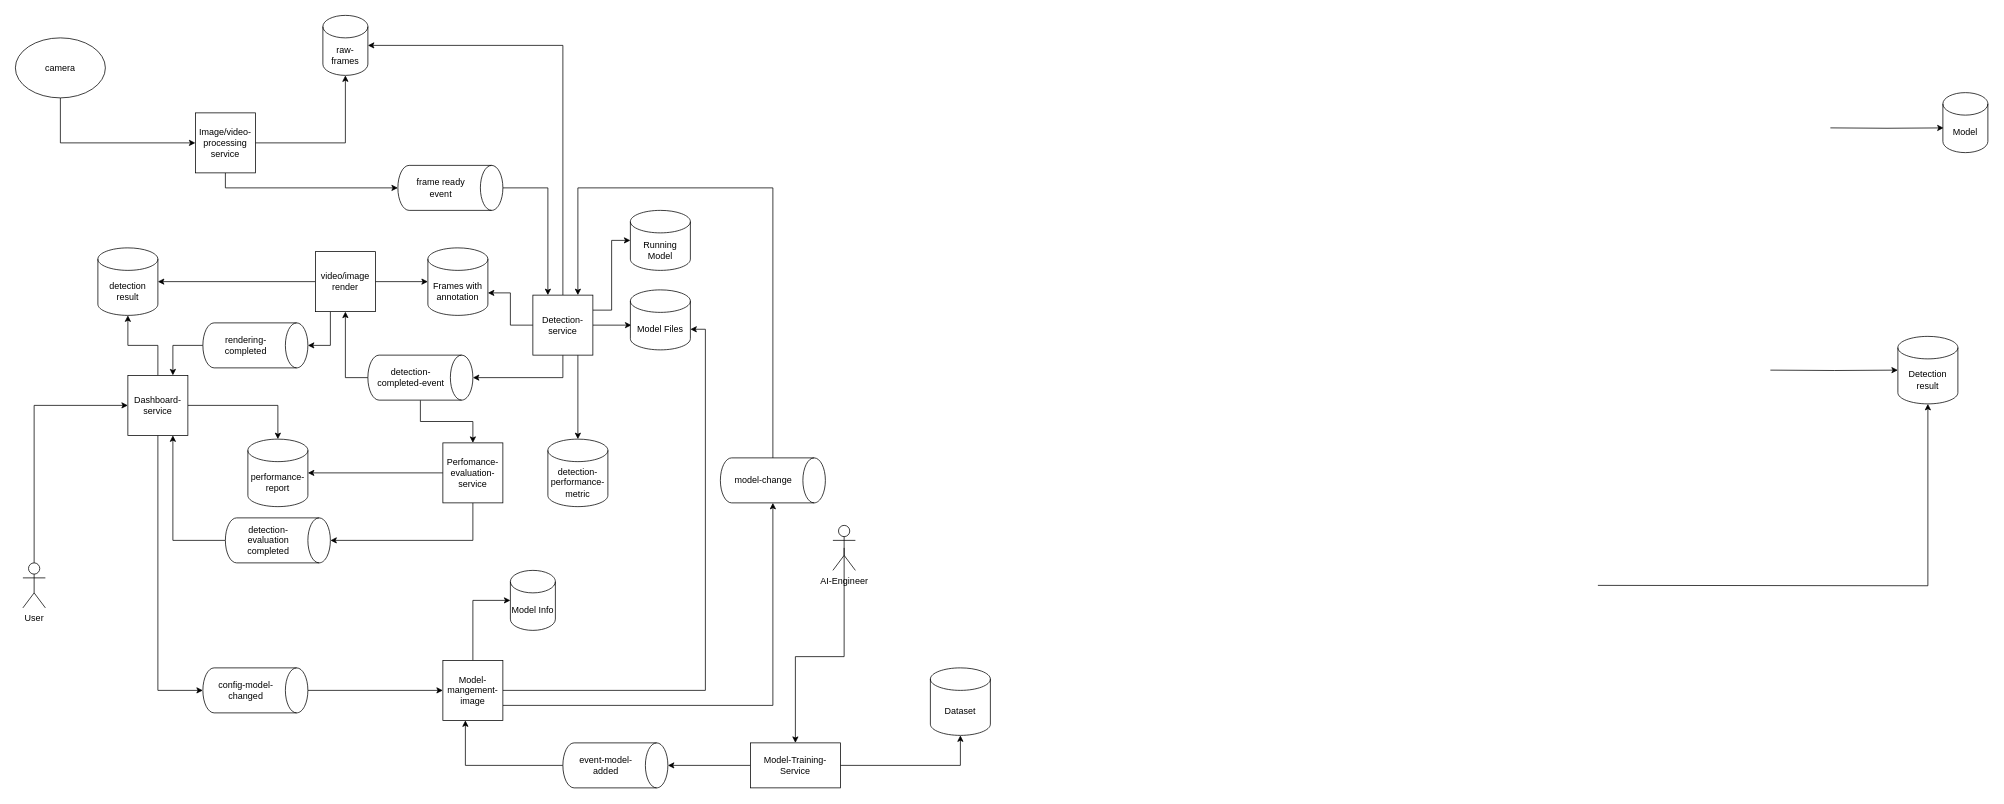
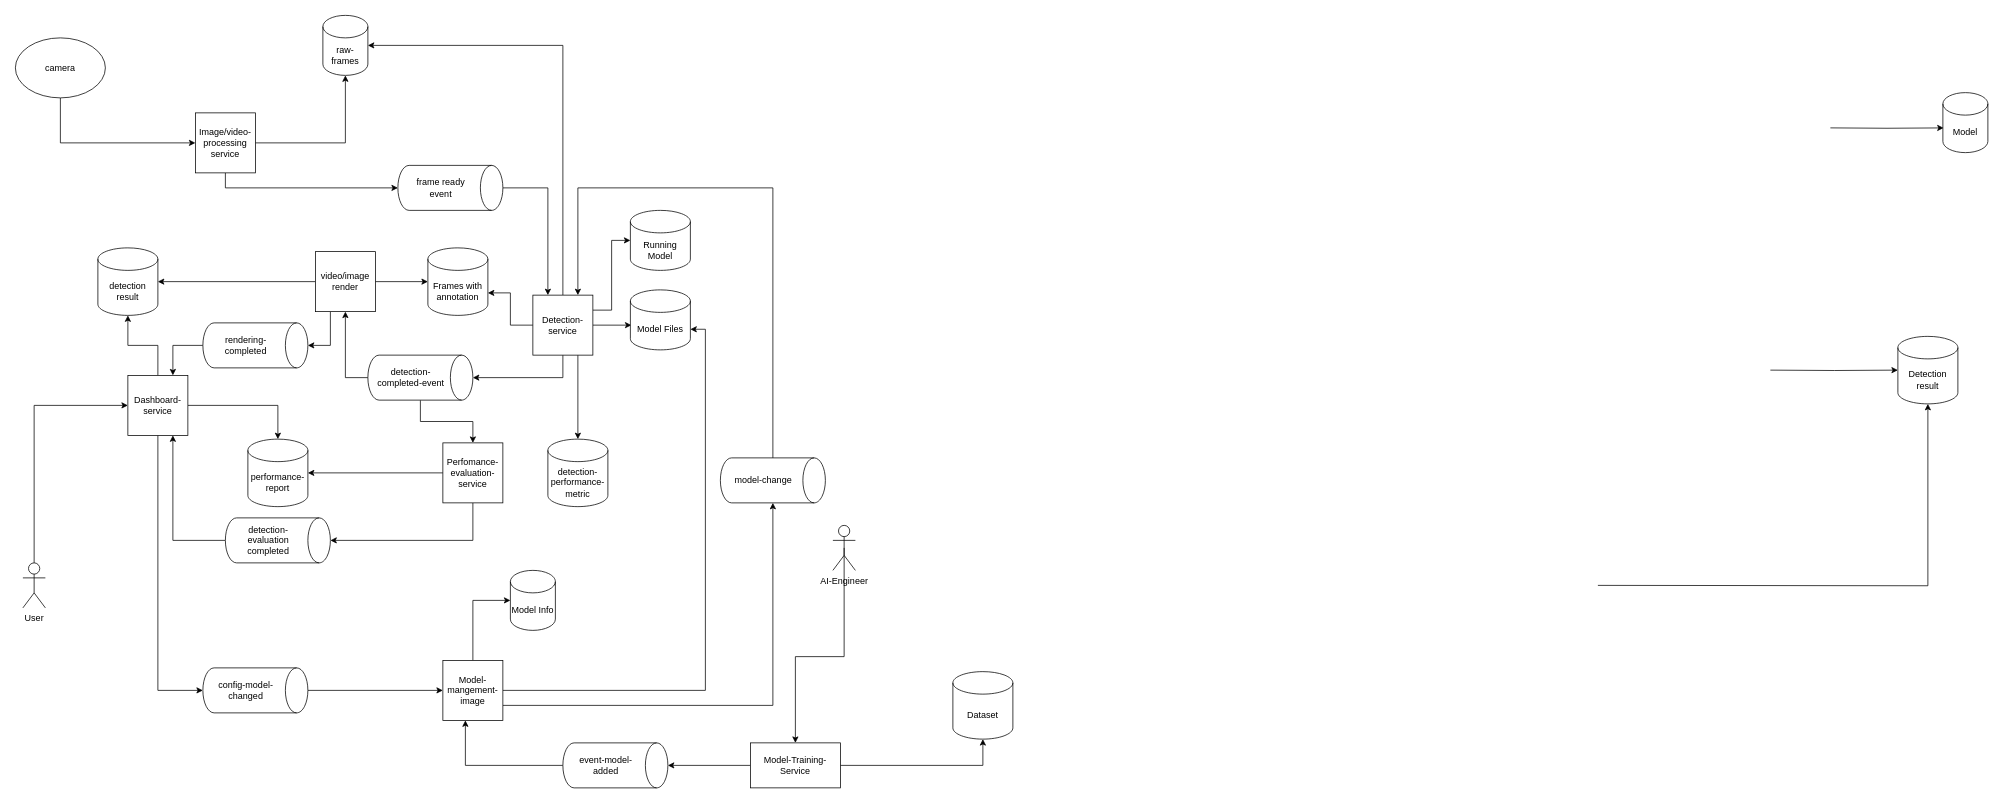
(960, 702) -> (983, 705)
